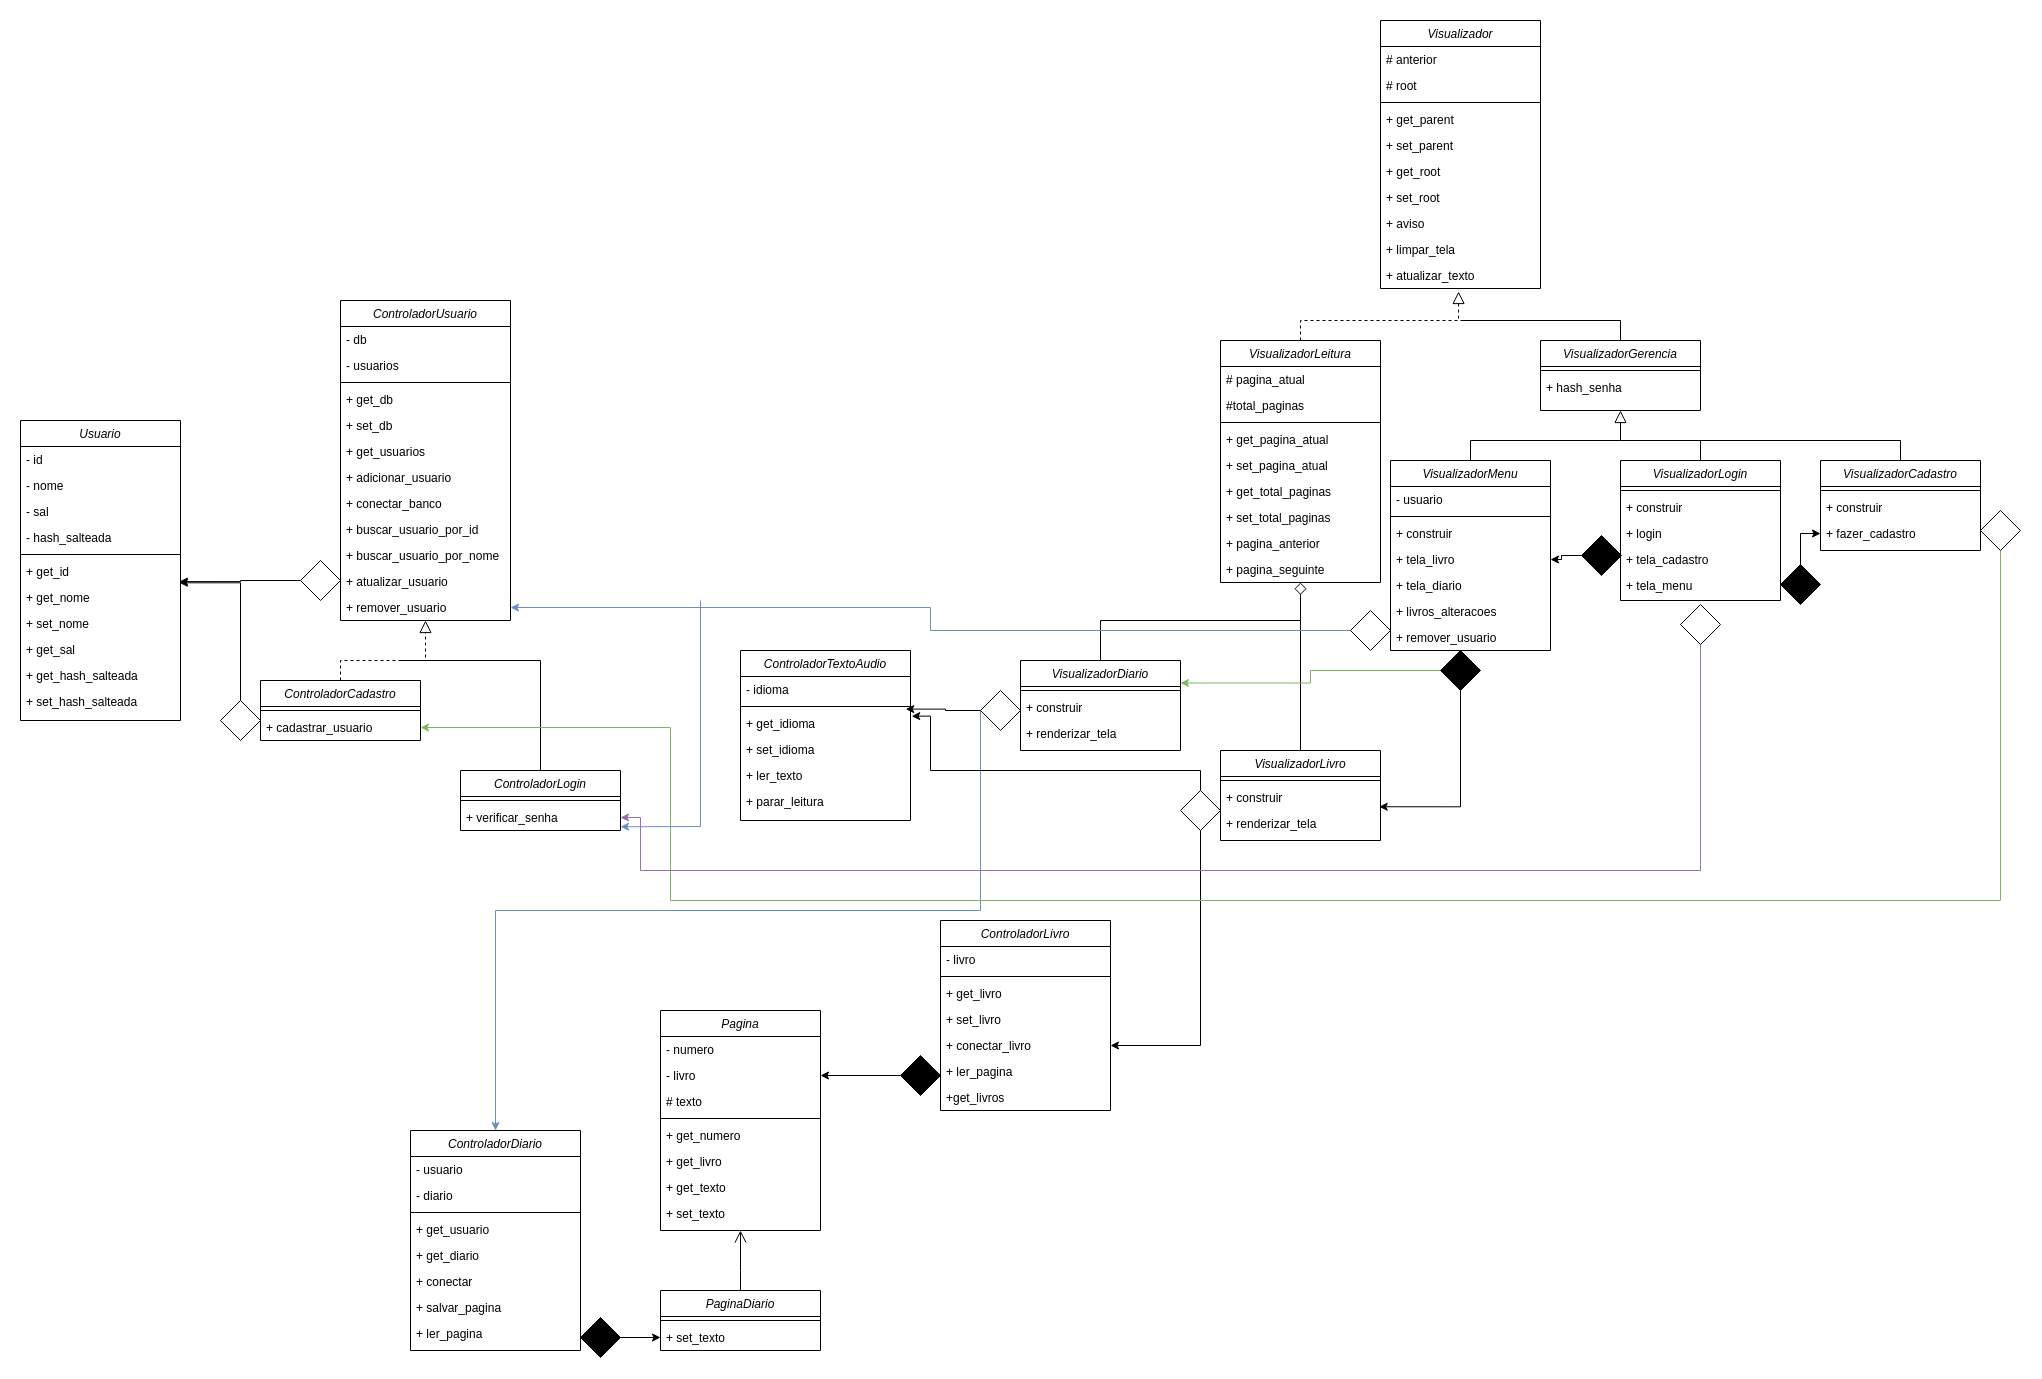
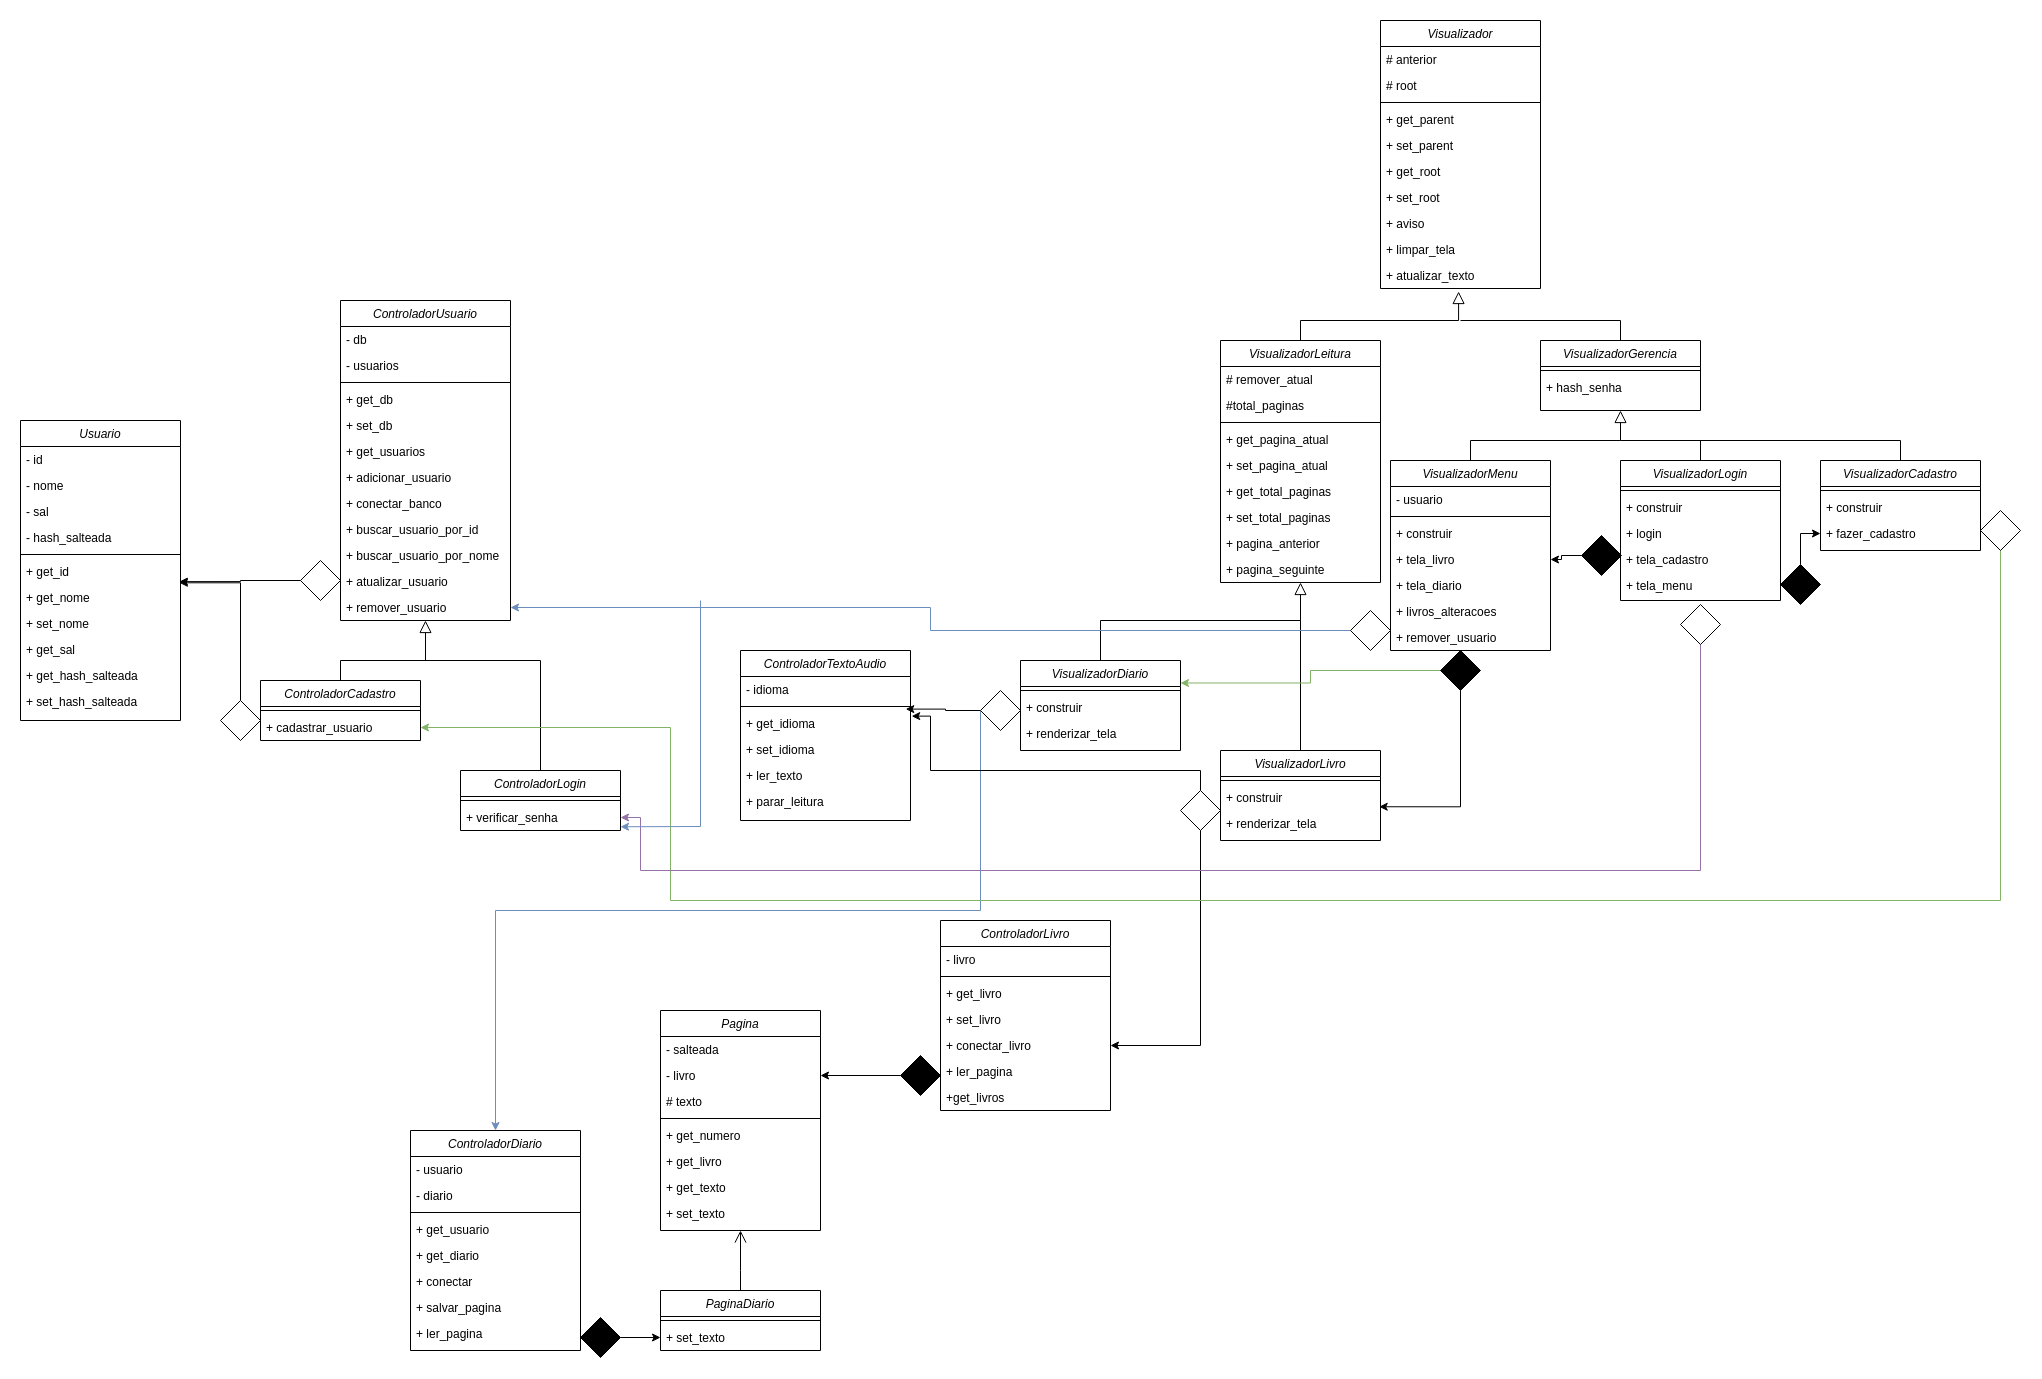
(1378, 321) -> (1378, 321)
(1268, 380) -> (1273, 380)
(1301, 595) -> (1301, 596)
(361, 661) -> (361, 661)
(691, 1050) -> (696, 1050)
